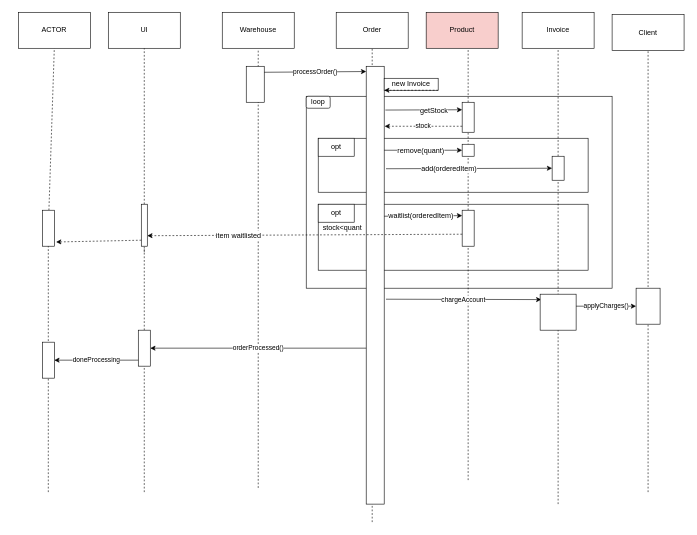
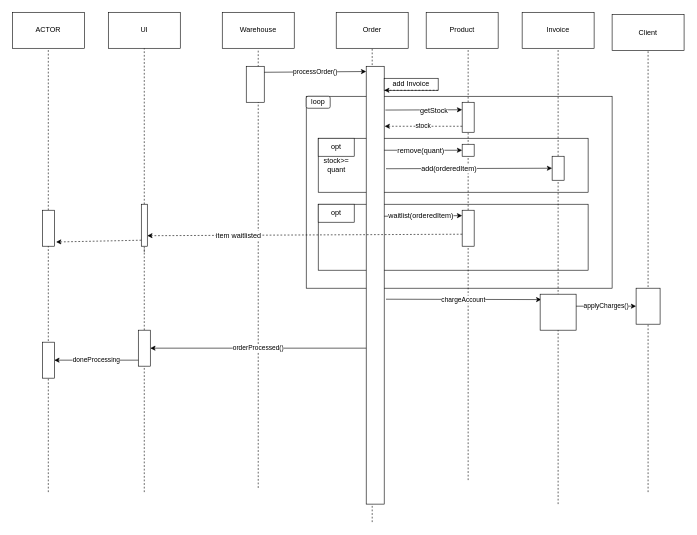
(54, 30) -> (48, 30)
(462, 30) -> (462, 30)
(411, 84) -> (411, 84)
none -> (336, 165)
(342, 228) -> none
